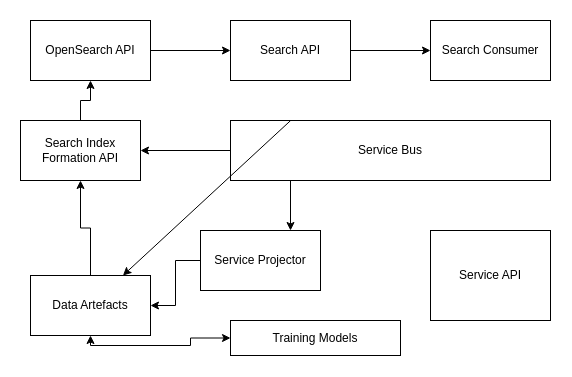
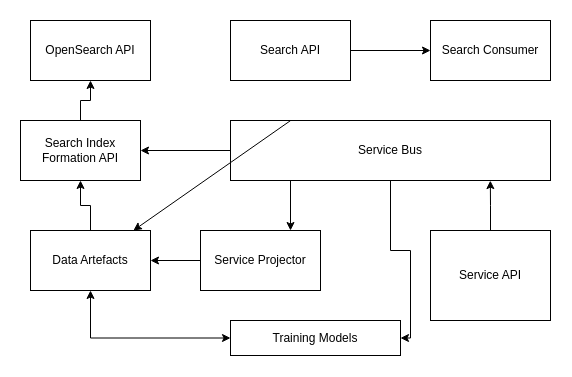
(187, 51) -> none
none -> (491, 210)
none -> (411, 251)
(91, 306) -> (91, 261)
